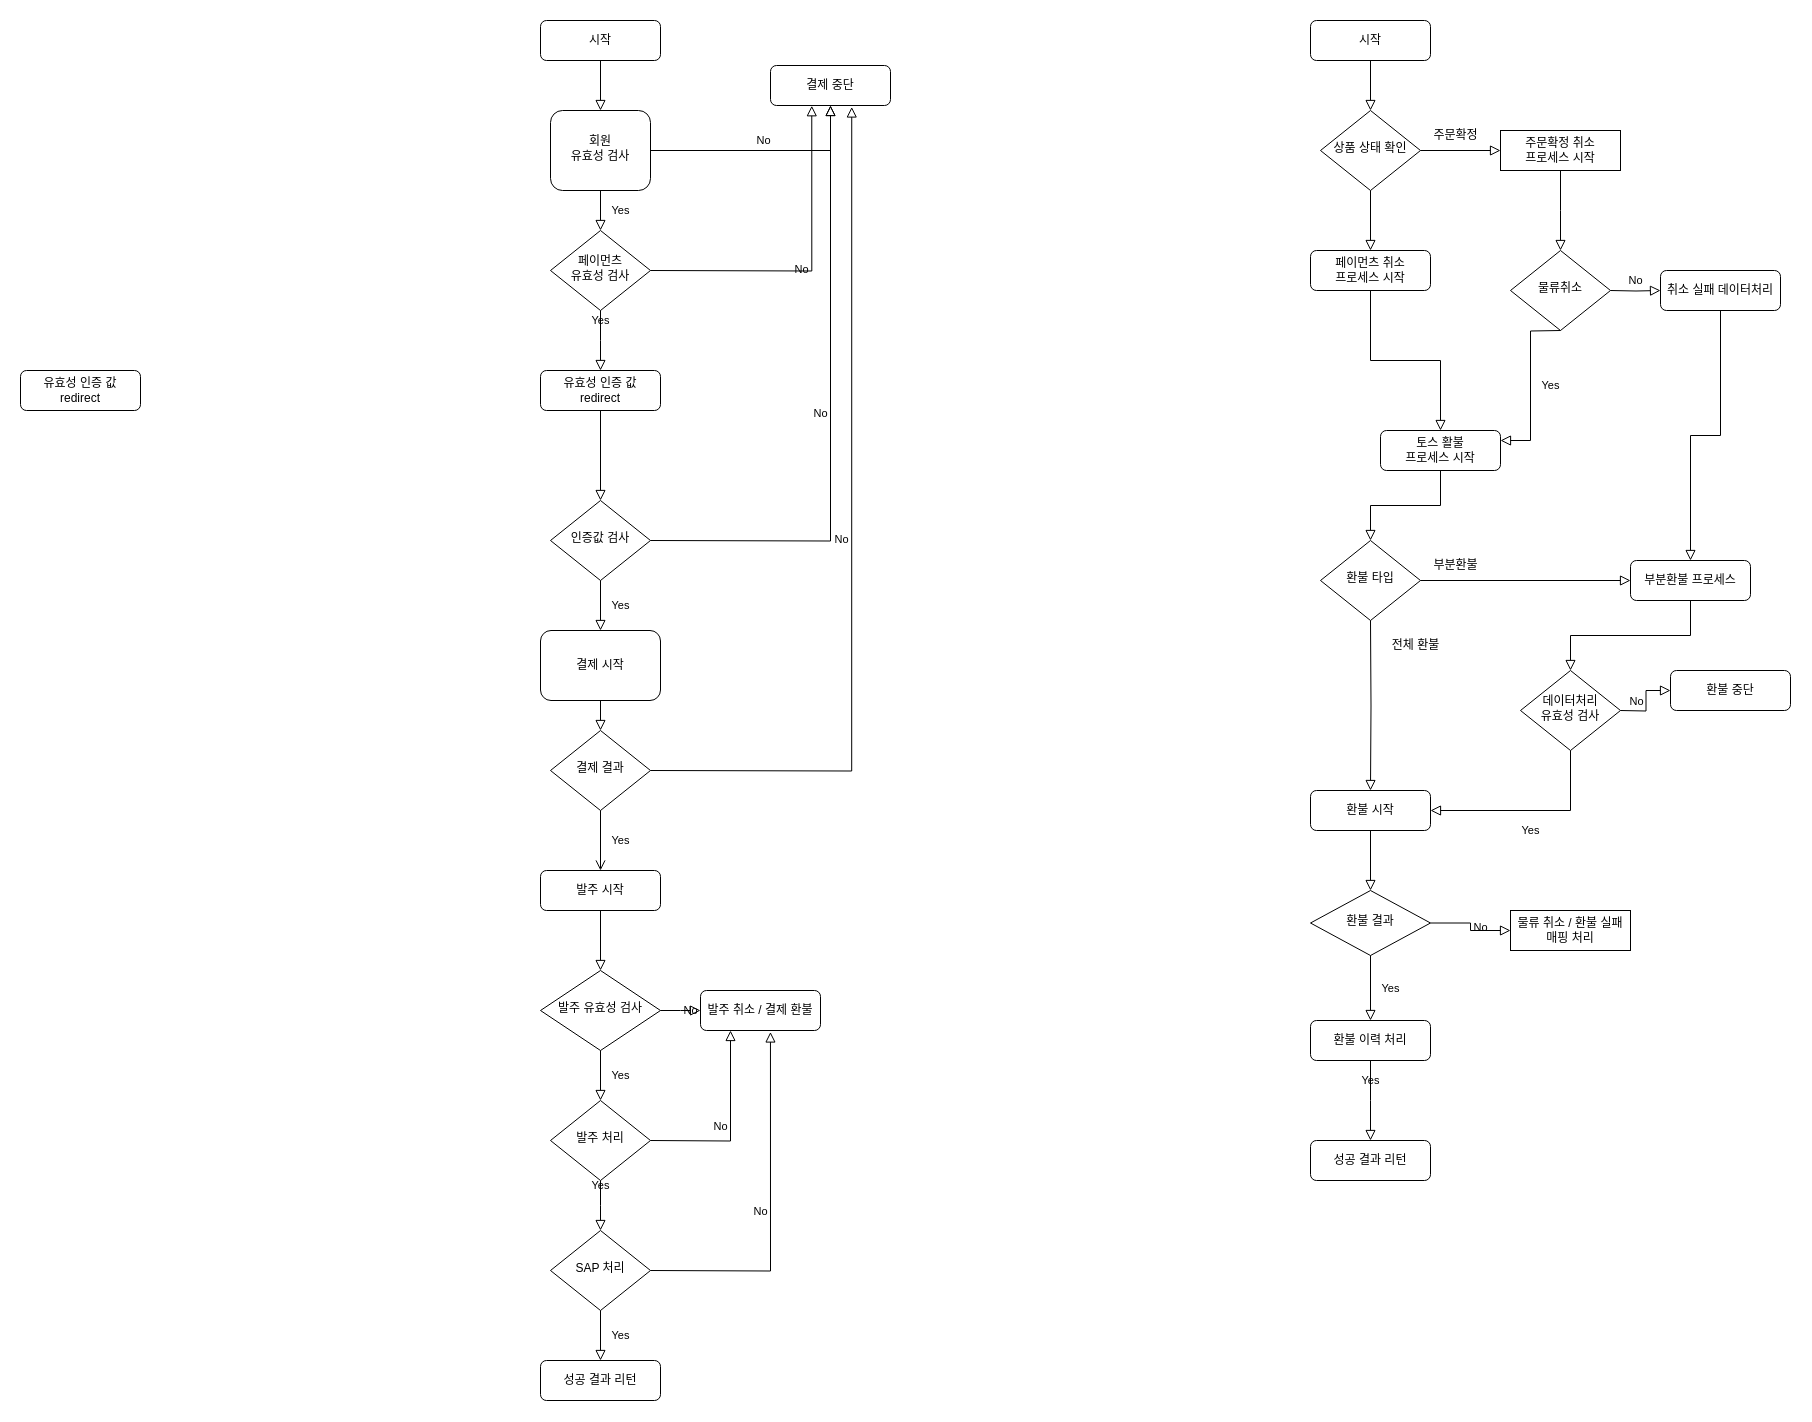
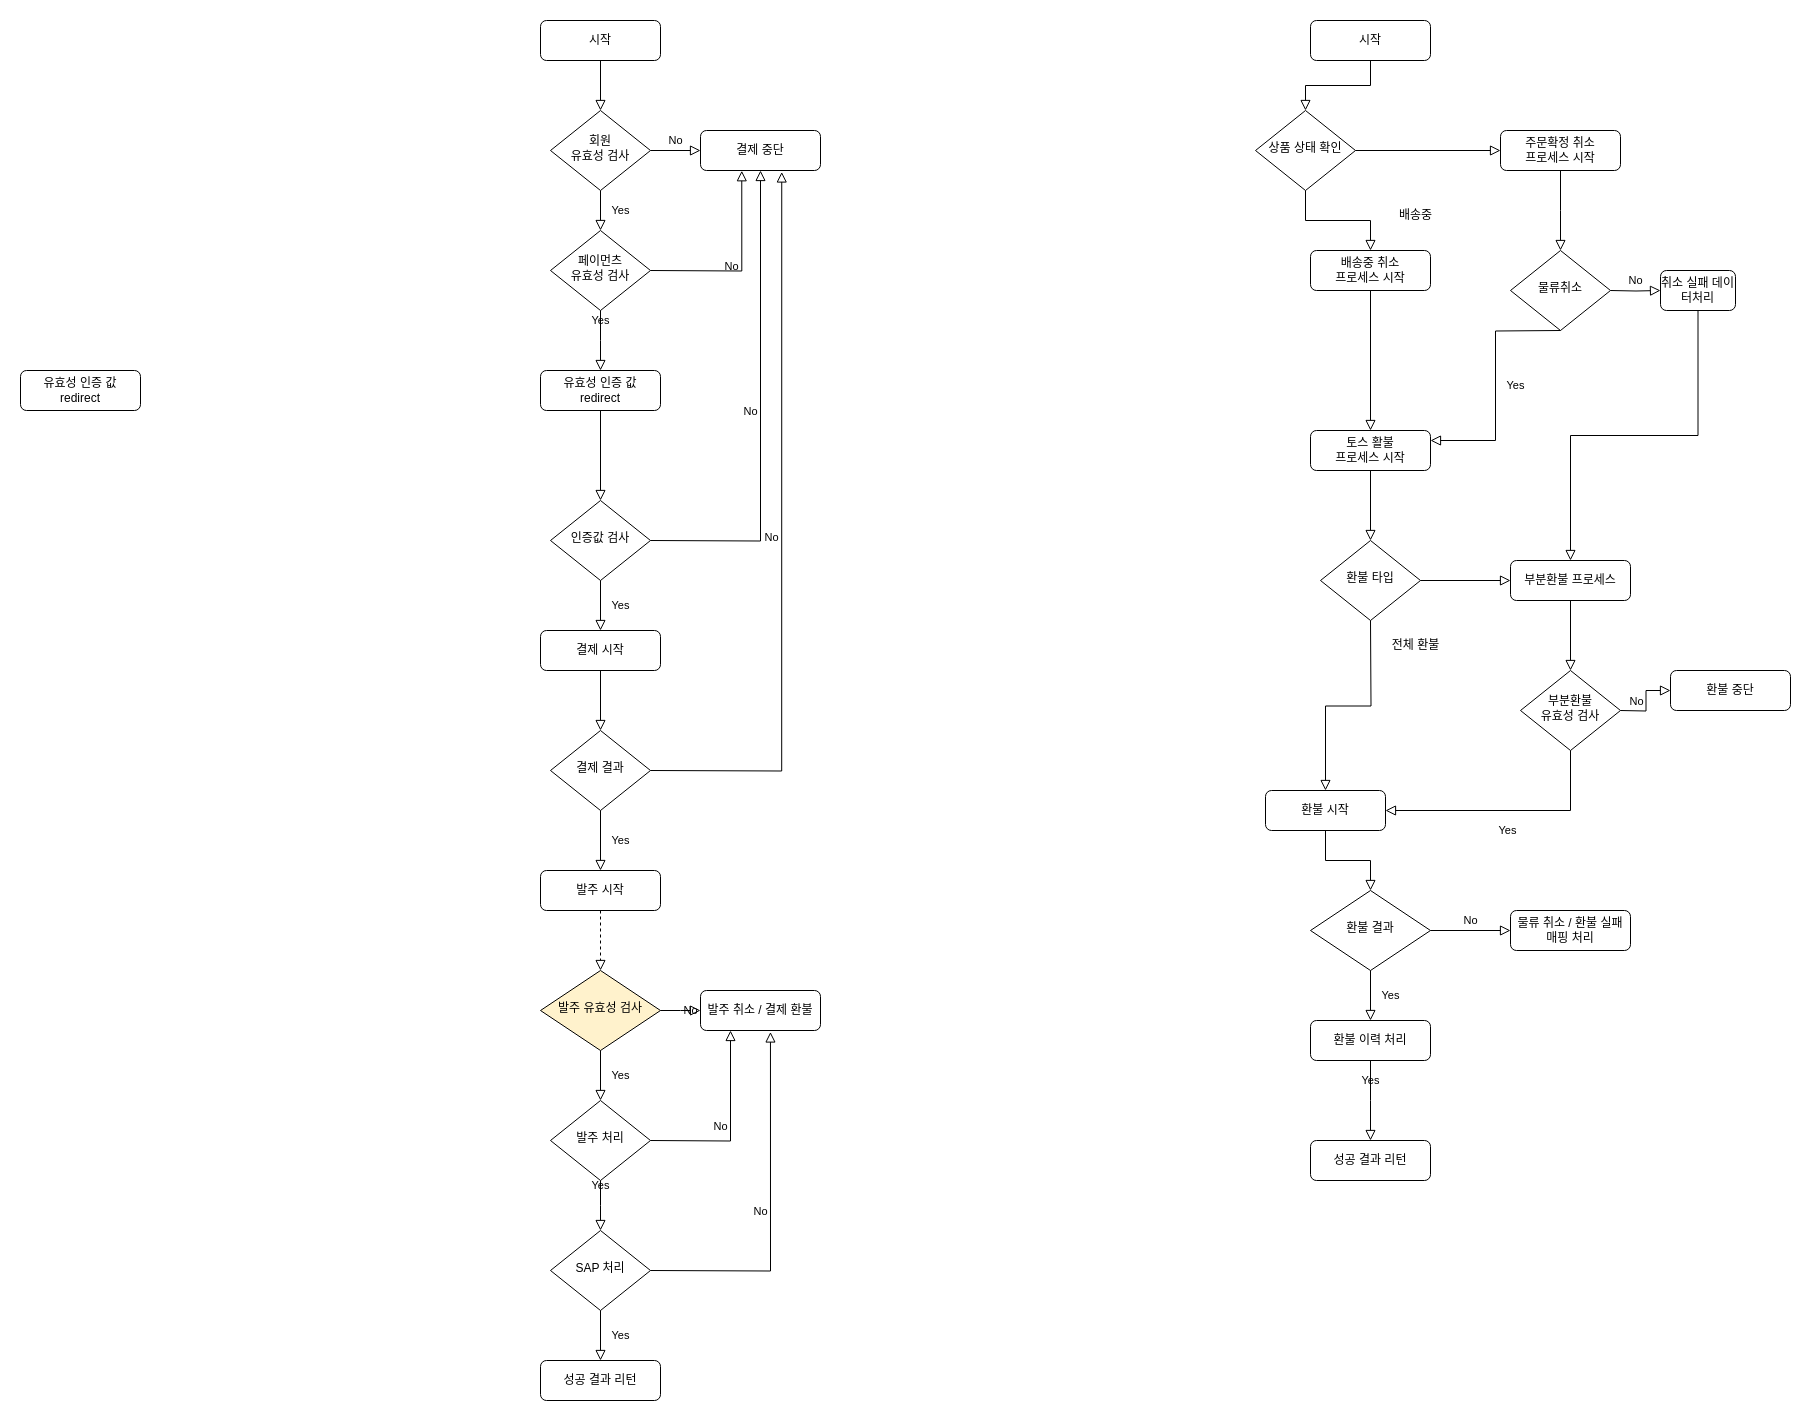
(831, 86) -> (761, 151)
(1456, 136) -> none
(601, 151) -> (601, 151)
(1371, 151) -> (1306, 151)
(1561, 151) -> (1561, 151)
none -> (1416, 216)
(1371, 271) -> (1371, 271)
(1721, 291) -> (1698, 291)
(1441, 451) -> (1371, 451)
(1456, 566) -> none
(1691, 581) -> (1571, 581)
(601, 666) -> (601, 651)
(1571, 709) -> (1571, 709)
(1371, 811) -> (1326, 811)
(601, 863) -> (601, 859)
(1371, 923) -> (1371, 931)
(1571, 931) -> (1571, 931)
(601, 936) -> (601, 936)
(601, 1011) -> (601, 1011)
